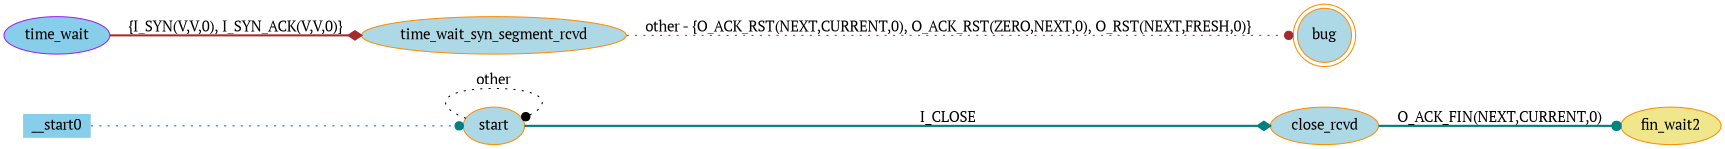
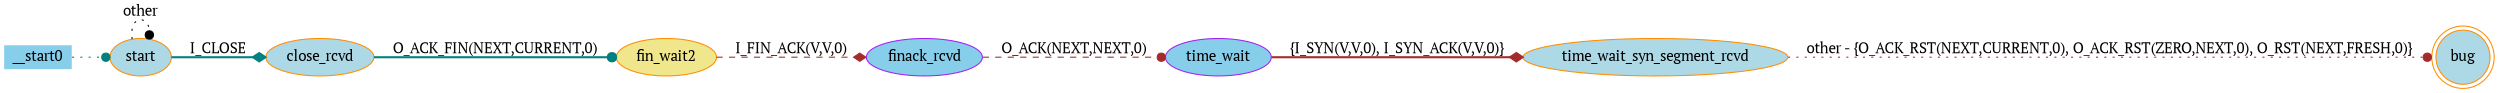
none -> (924, 57)
